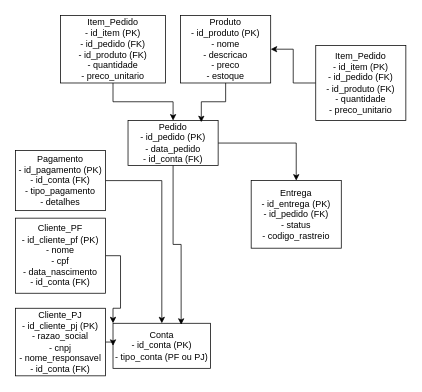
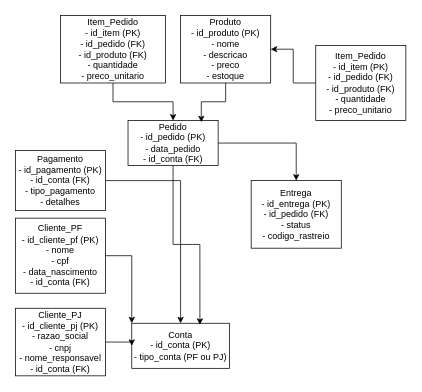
(162, 345) -> (180, 345)
